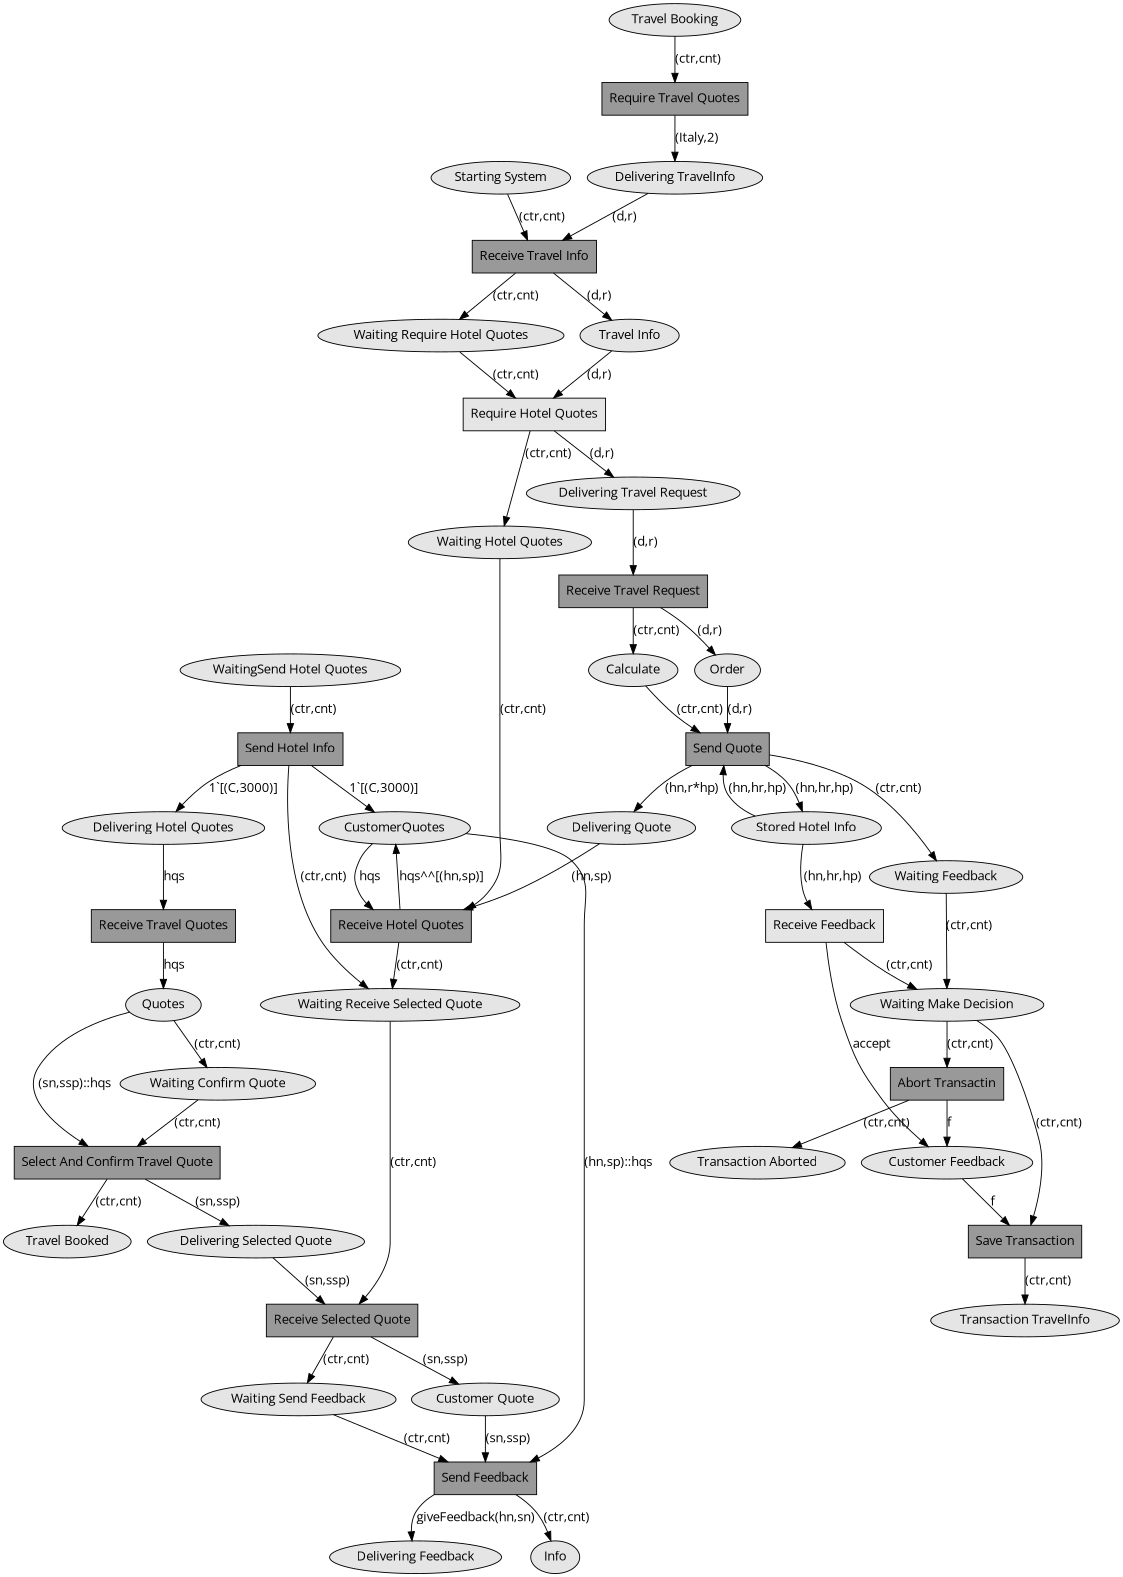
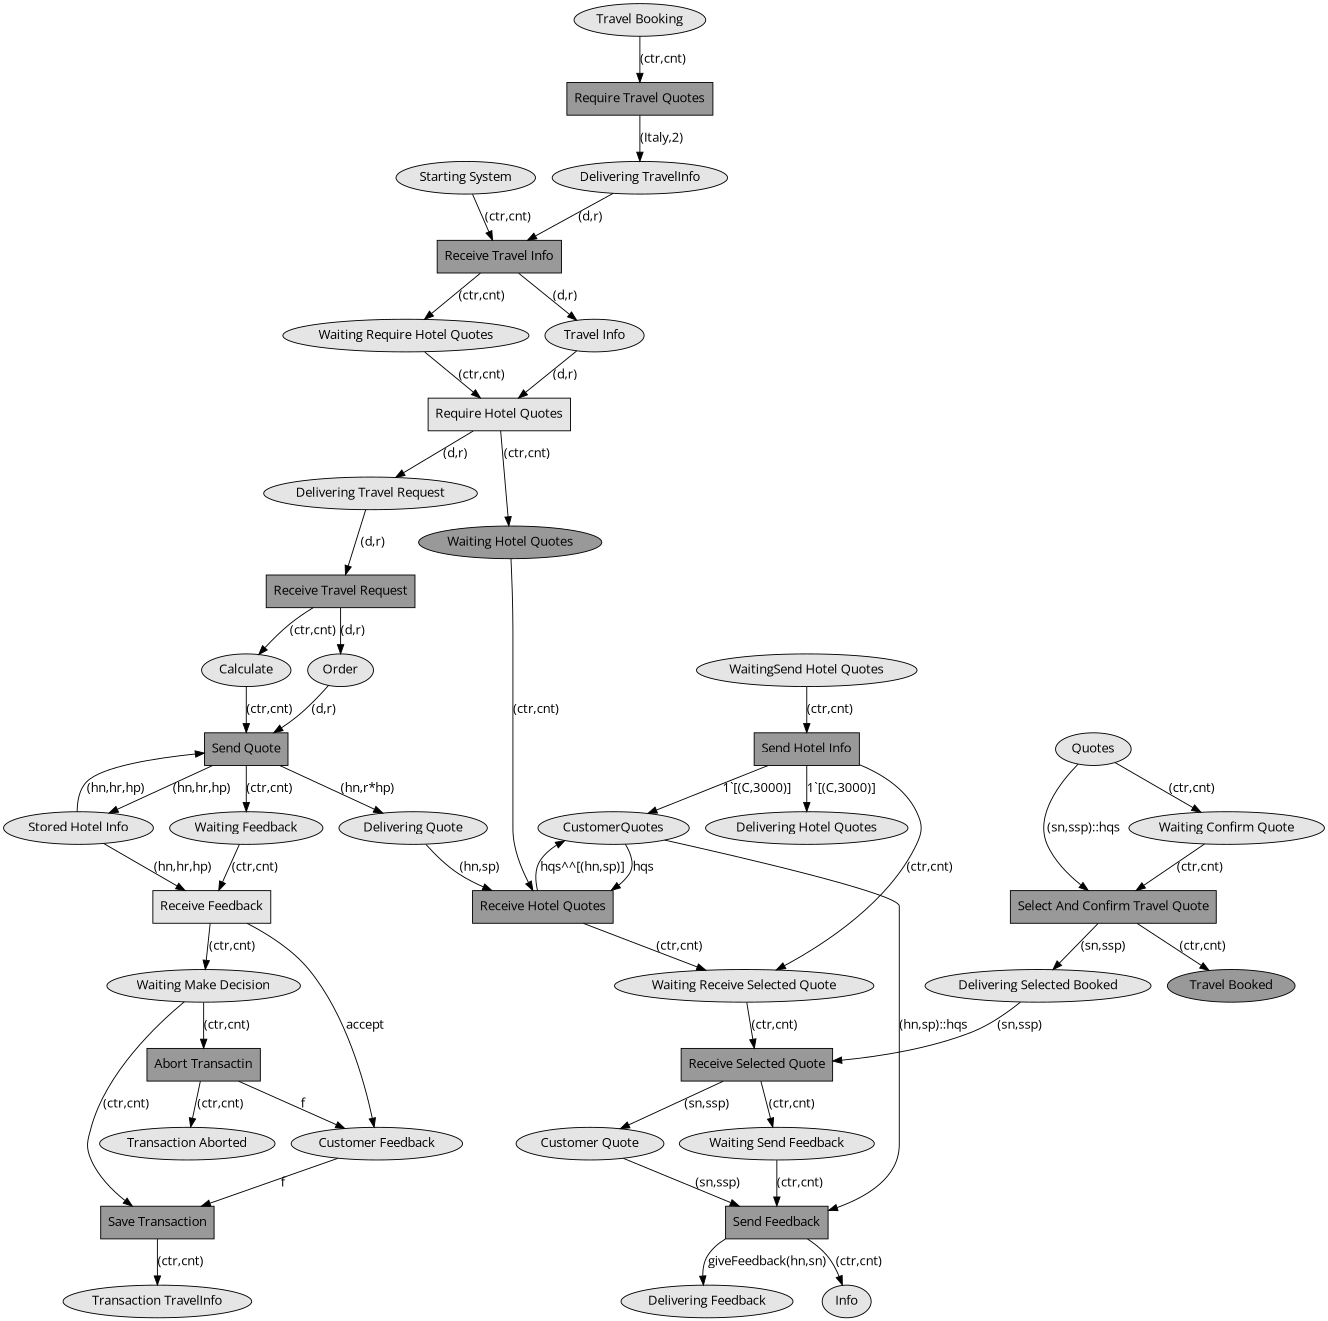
(500, 542) -> (510, 542)
(163, 926) -> none
(947, 936) -> (231, 863)
(67, 1242) -> (1231, 986)
(256, 1242) -> (1038, 986)
